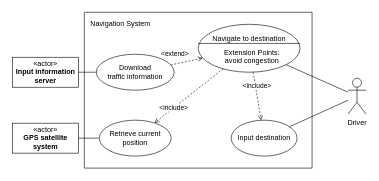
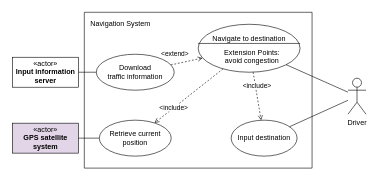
(45, 138) -> (45, 138)
